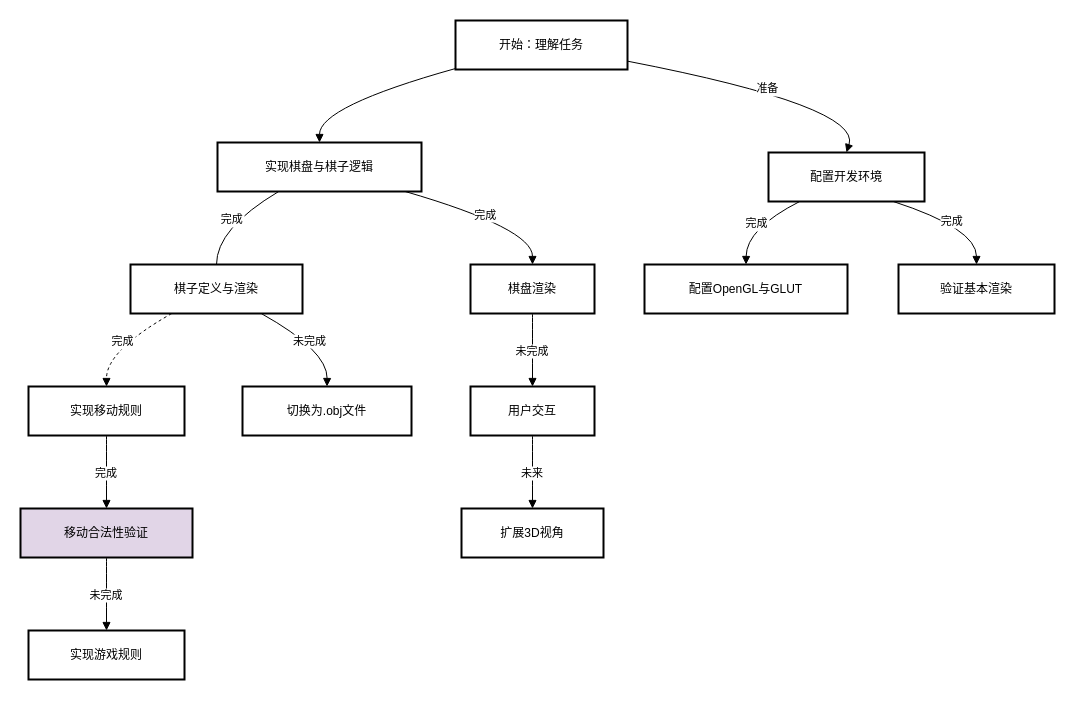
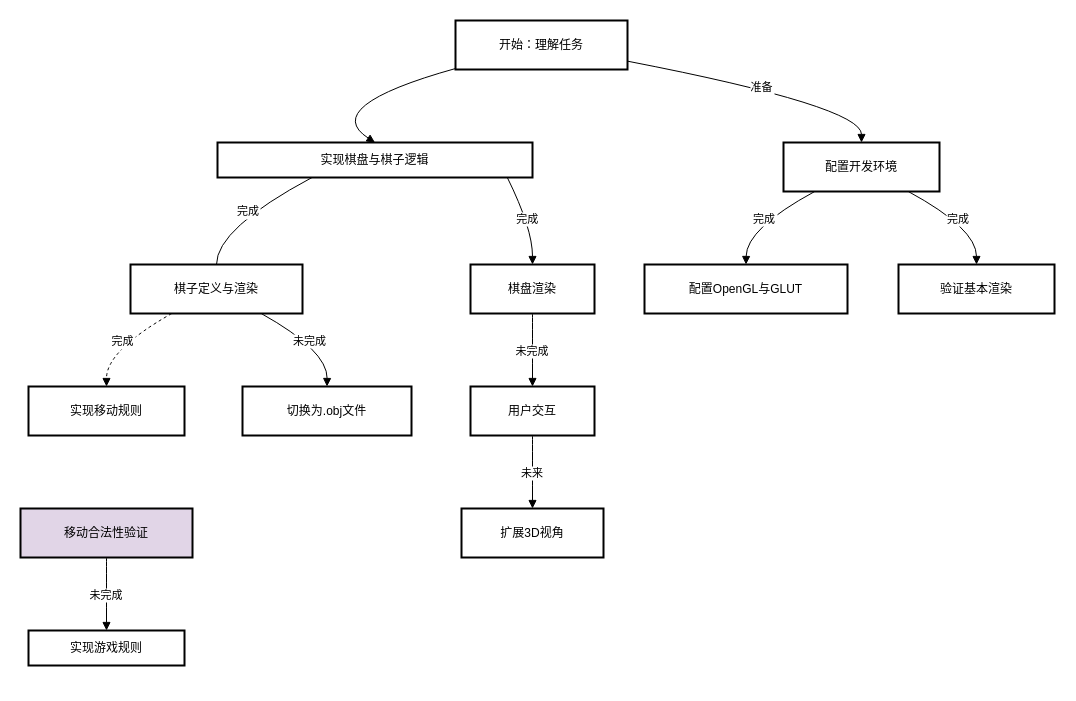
(320, 167) -> (375, 160)
(847, 177) -> (862, 167)
(107, 468) -> none
(107, 655) -> (107, 648)
